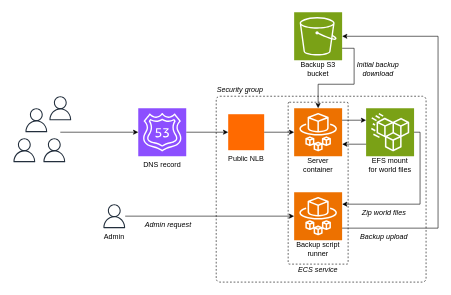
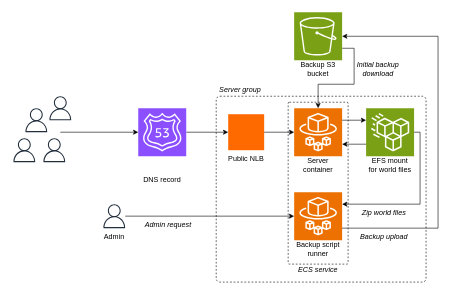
(240, 90) -> (240, 90)
(162, 165) -> (162, 180)
